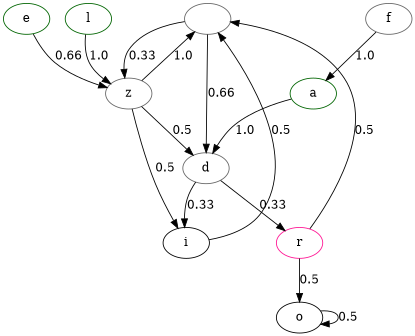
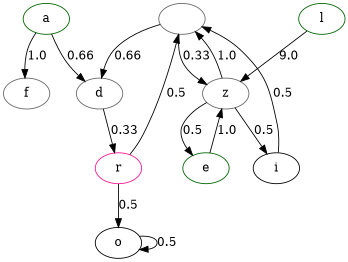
(354, 53) -> (27, 50)
(69, 56) -> (227, 131)
(99, 56) -> (289, 56)
(164, 128) -> (185, 121)
(245, 131) -> (81, 56)
(187, 199) -> none
